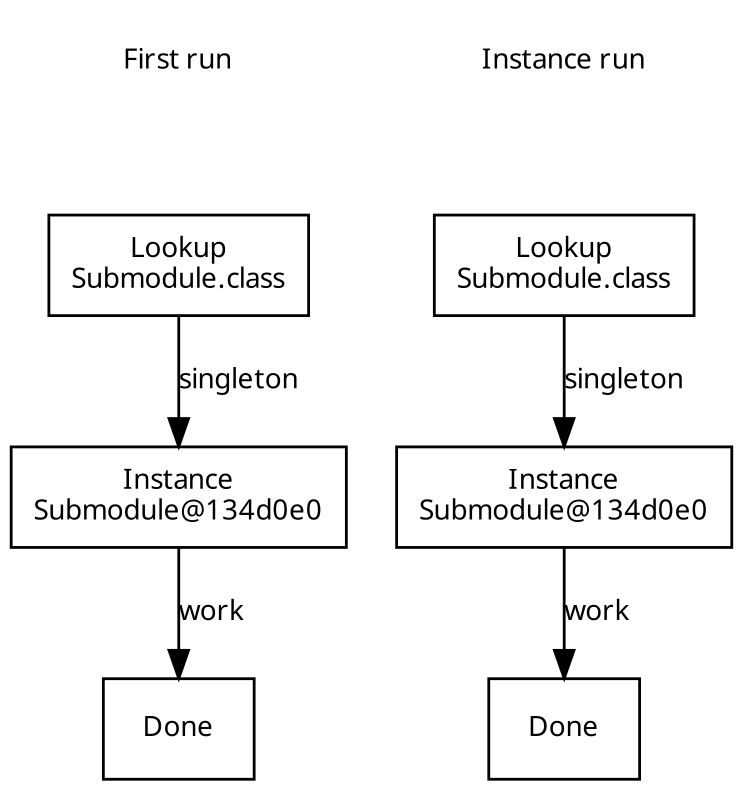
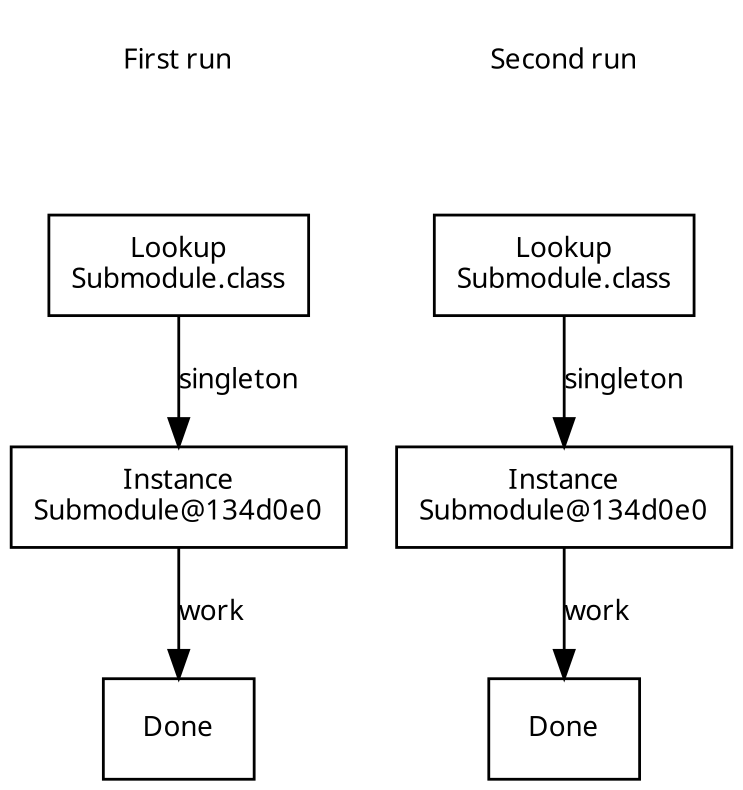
(564, 61) -> (564, 61)
